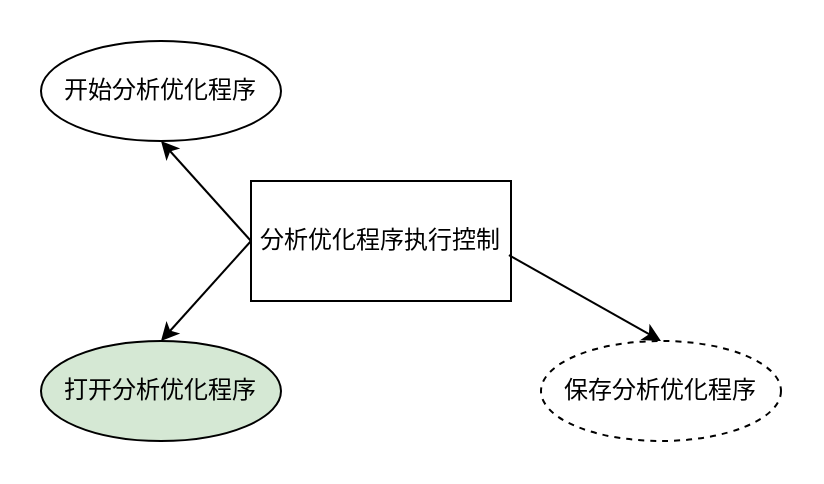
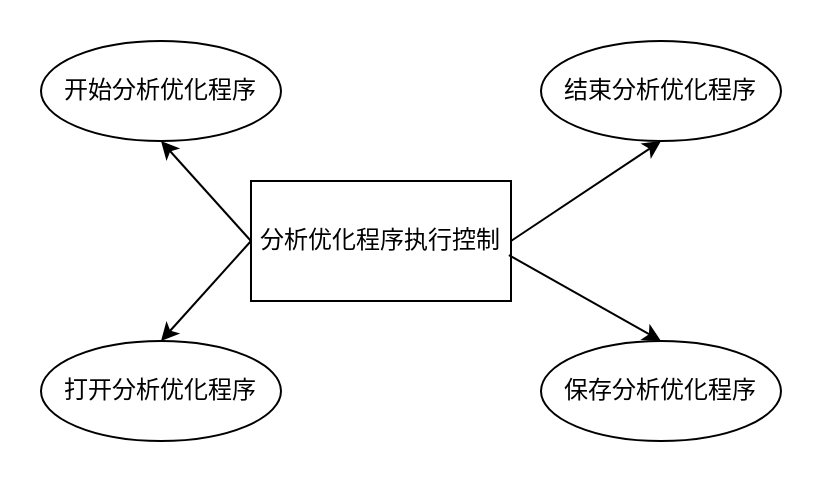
none -> (661, 91)
none -> (580, 195)
(161, 391) -> (161, 391)
(661, 391) -> (661, 391)
